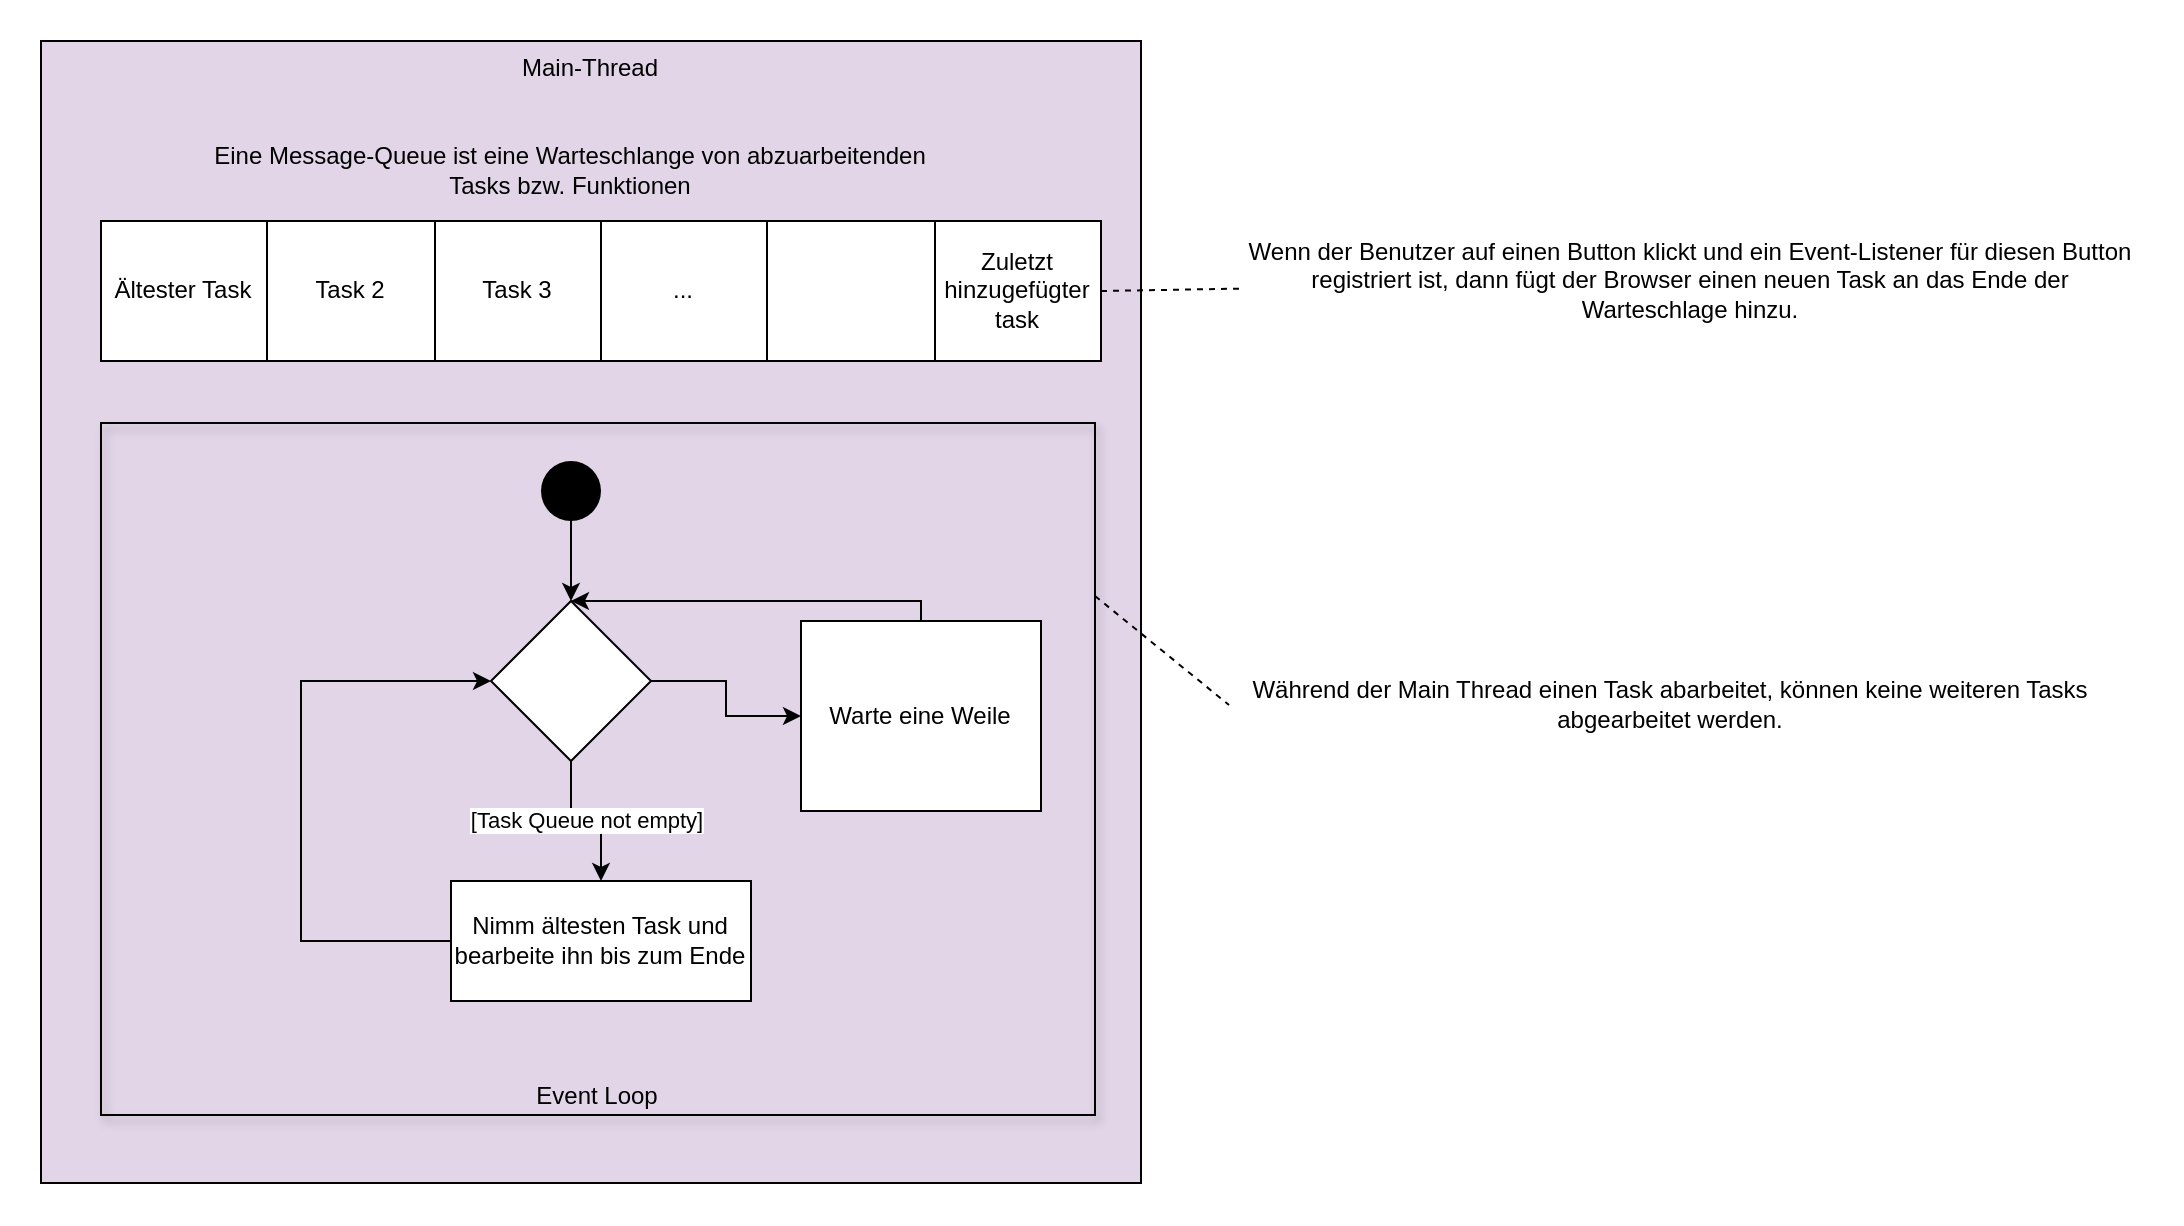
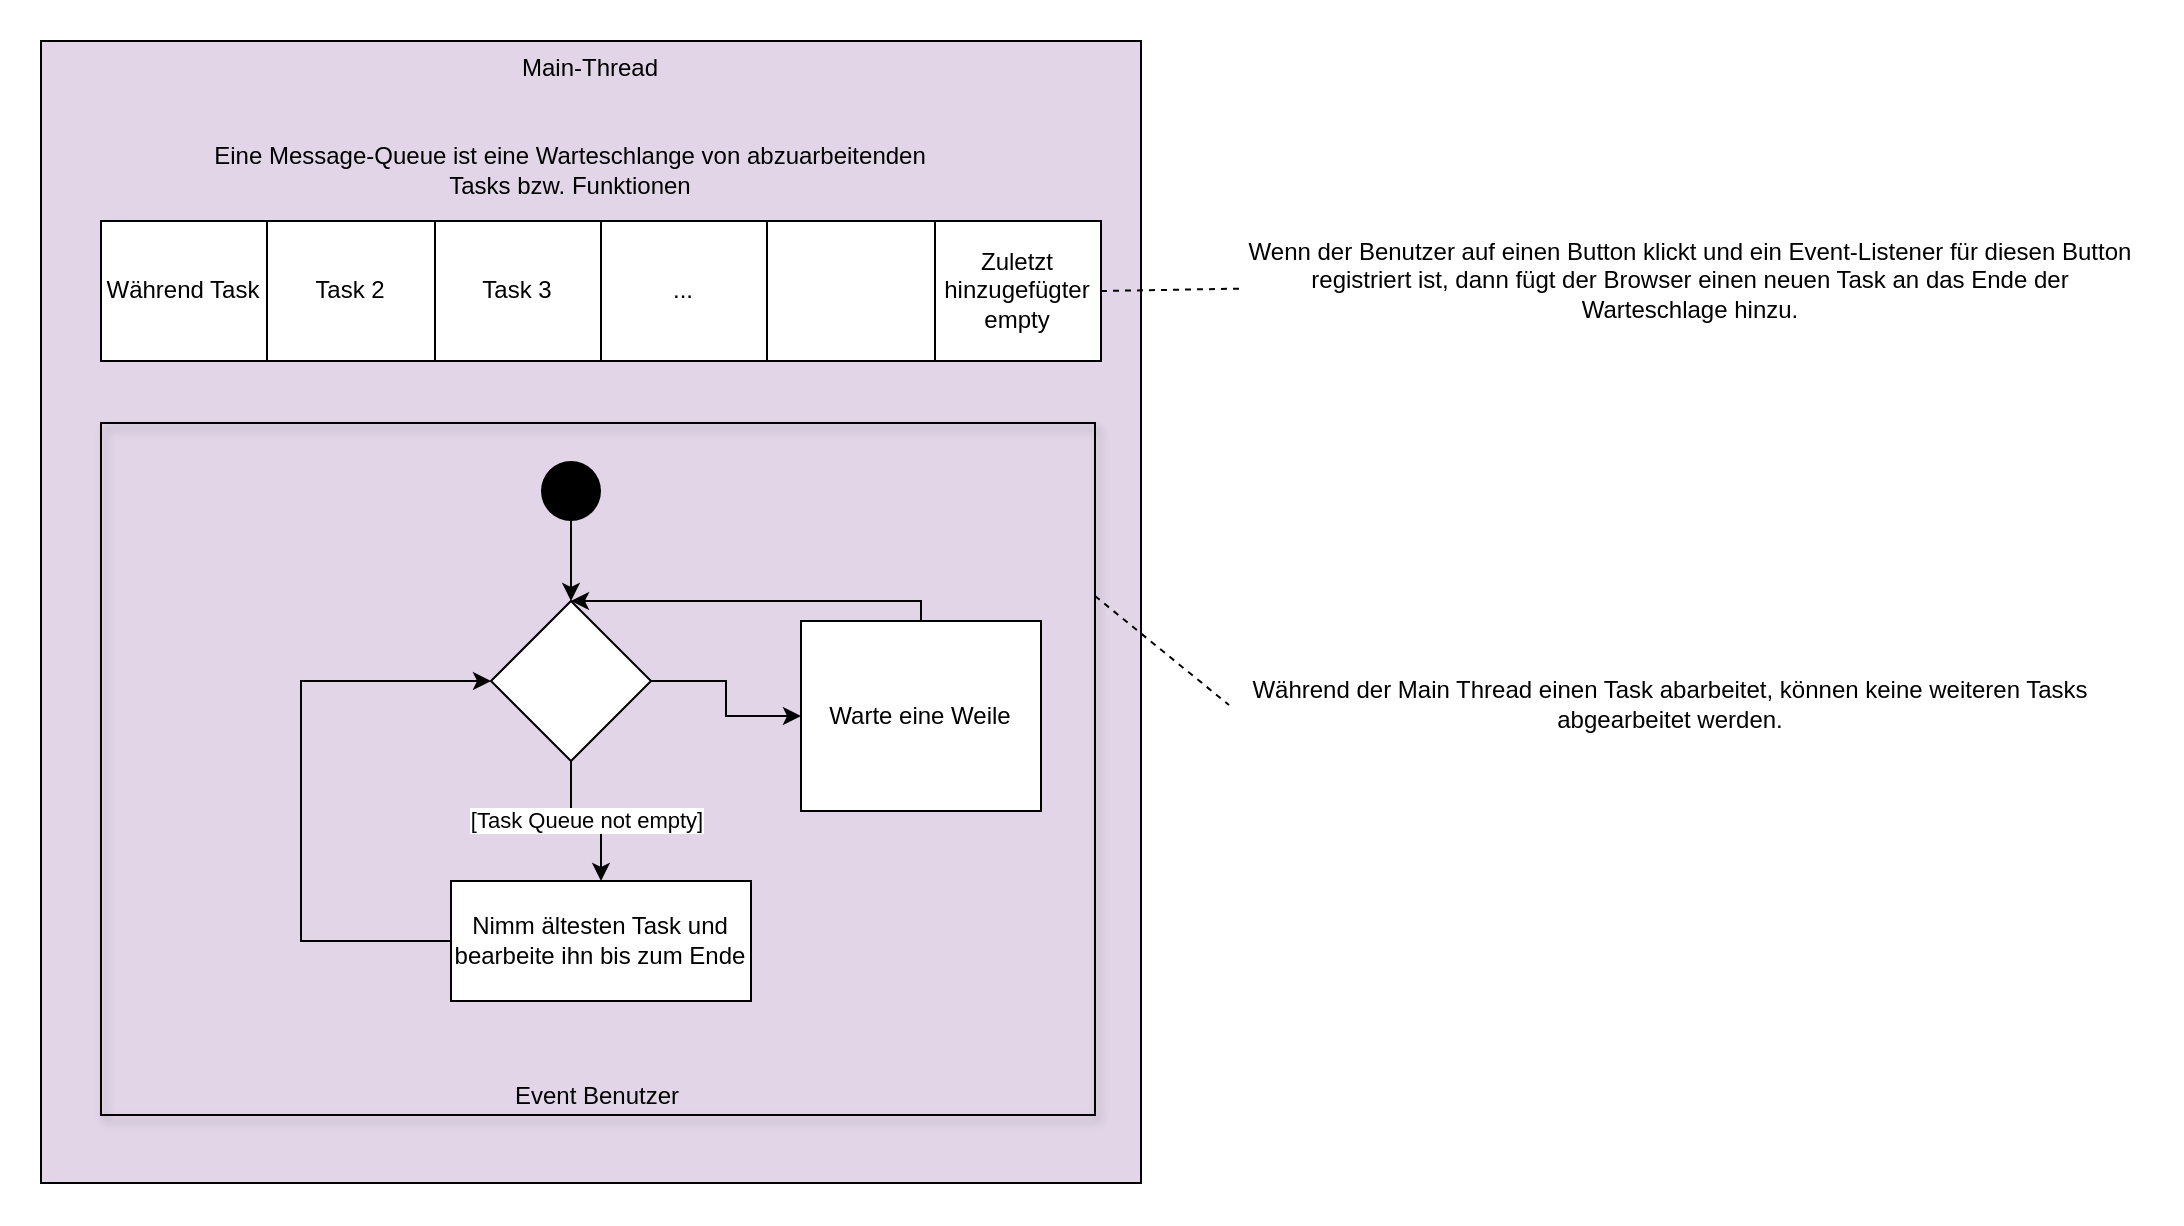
(184, 291) -> (184, 291)
(1018, 291) -> (1018, 291)
(598, 1095) -> (598, 1095)
